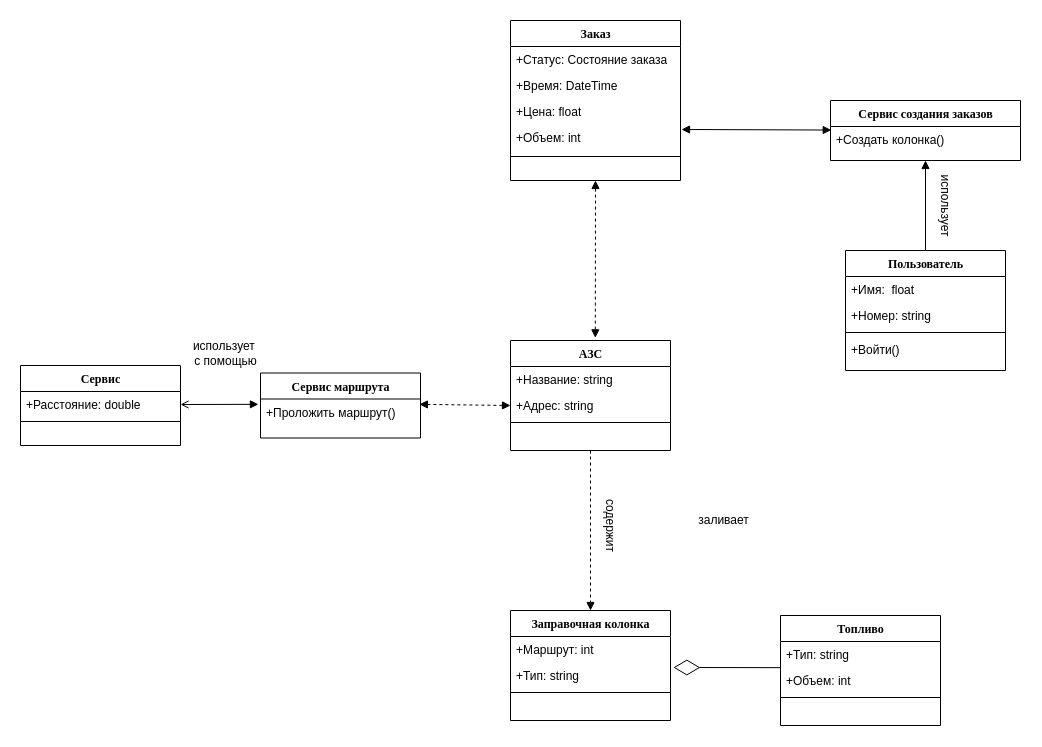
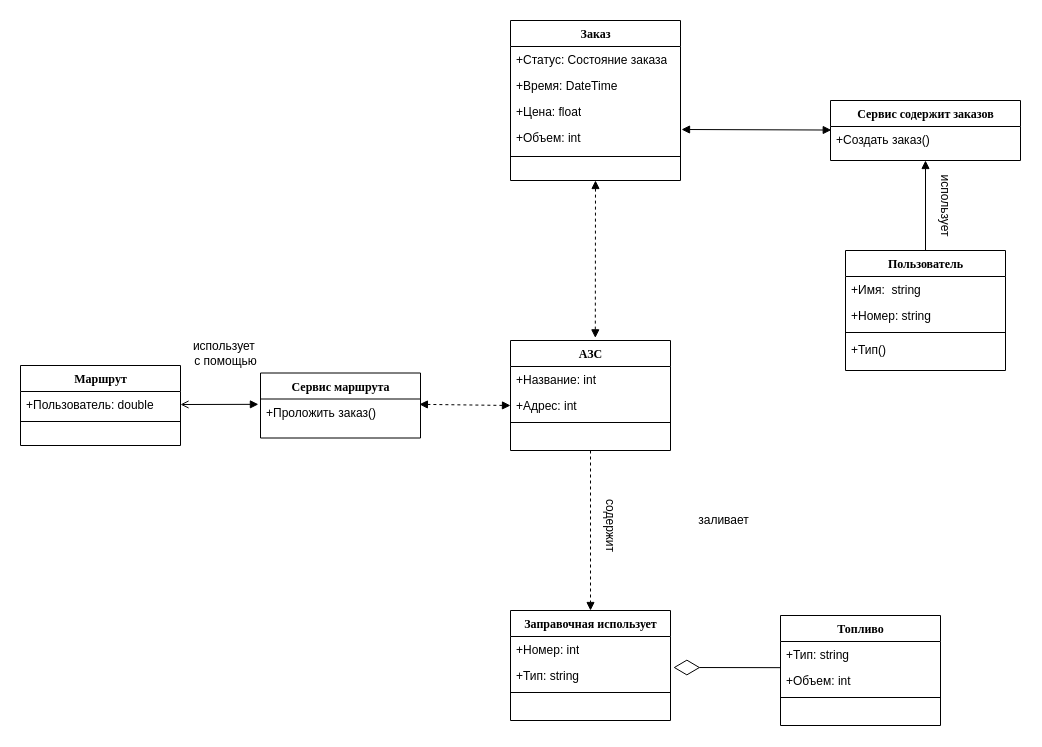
(926, 115) -> (926, 115)
(895, 141) -> (889, 141)
(887, 291) -> (891, 291)
(878, 351) -> (872, 351)
(101, 380) -> (101, 380)
(569, 381) -> (559, 381)
(86, 406) -> (92, 406)
(559, 407) -> (549, 407)
(332, 414) -> (325, 414)
(591, 625) -> (591, 625)
(556, 651) -> (549, 651)
